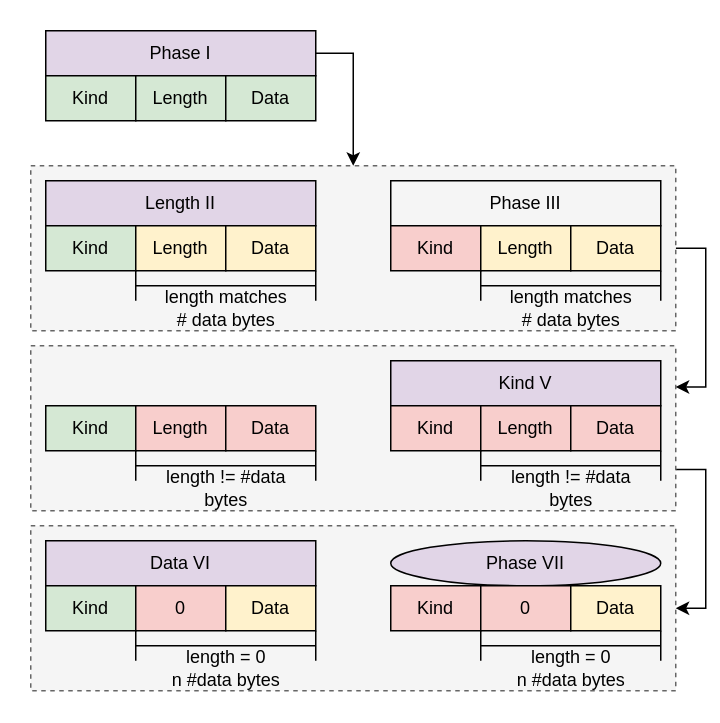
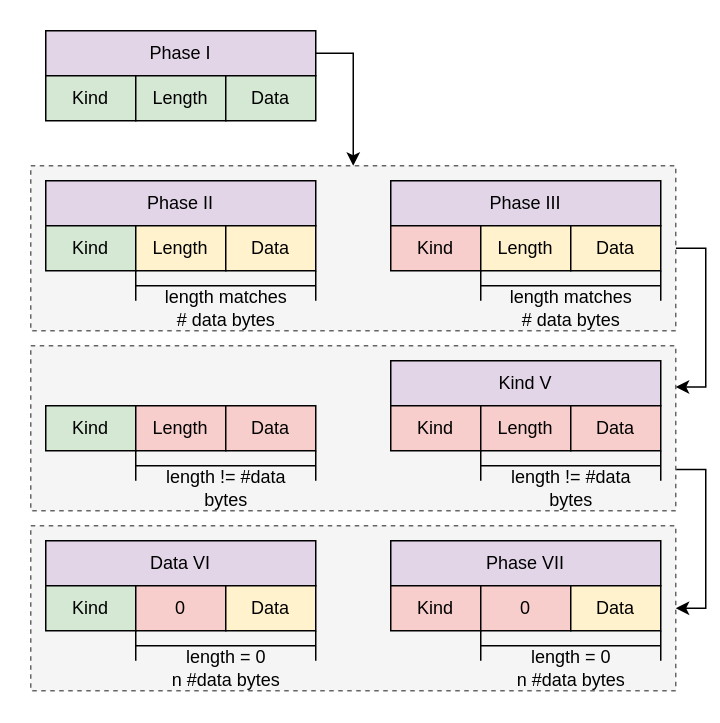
(181, 203) -> (181, 203)
(526, 203) -> (526, 203)
(526, 563) -> (526, 563)
